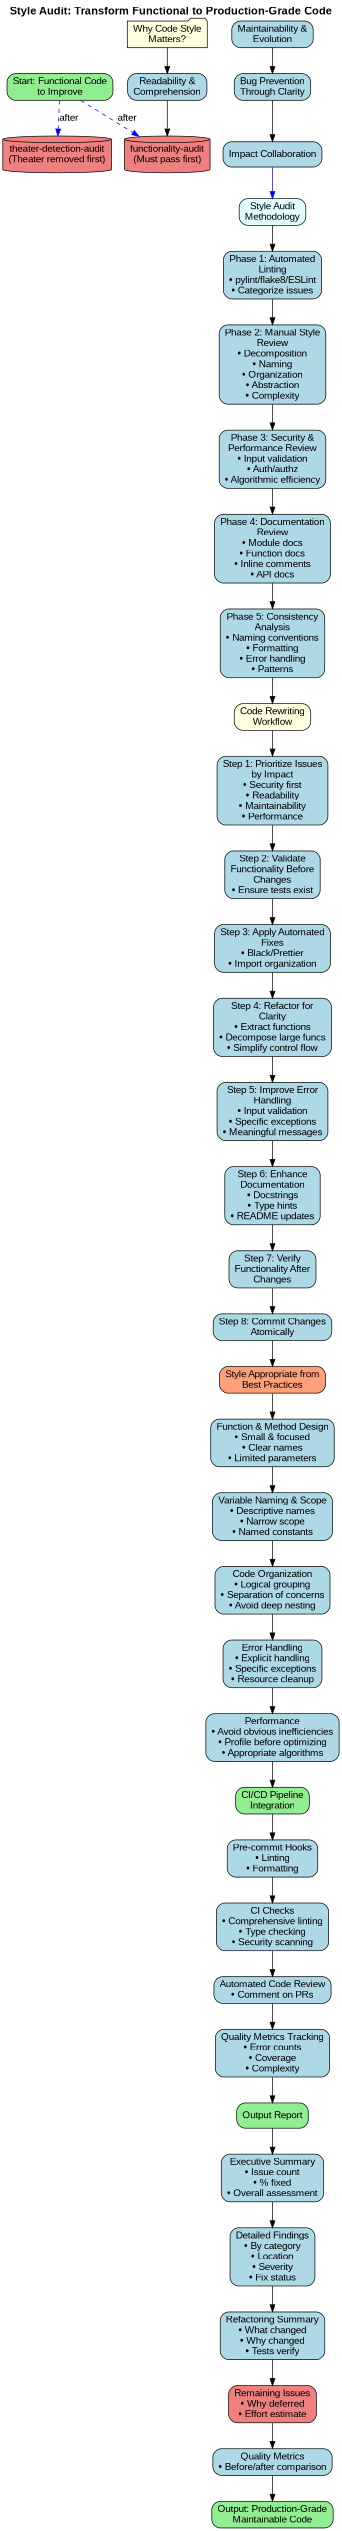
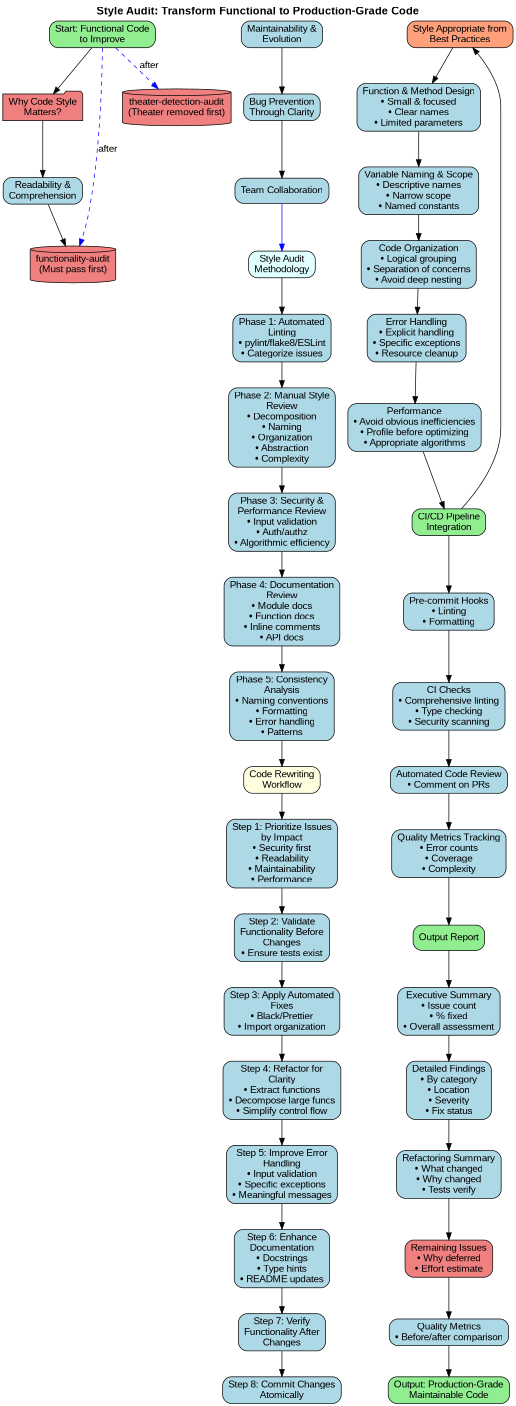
(167, 34) -> (43, 107)
none -> (75, 68)
(272, 154) -> (282, 191)
(272, 1350) -> (501, 284)
